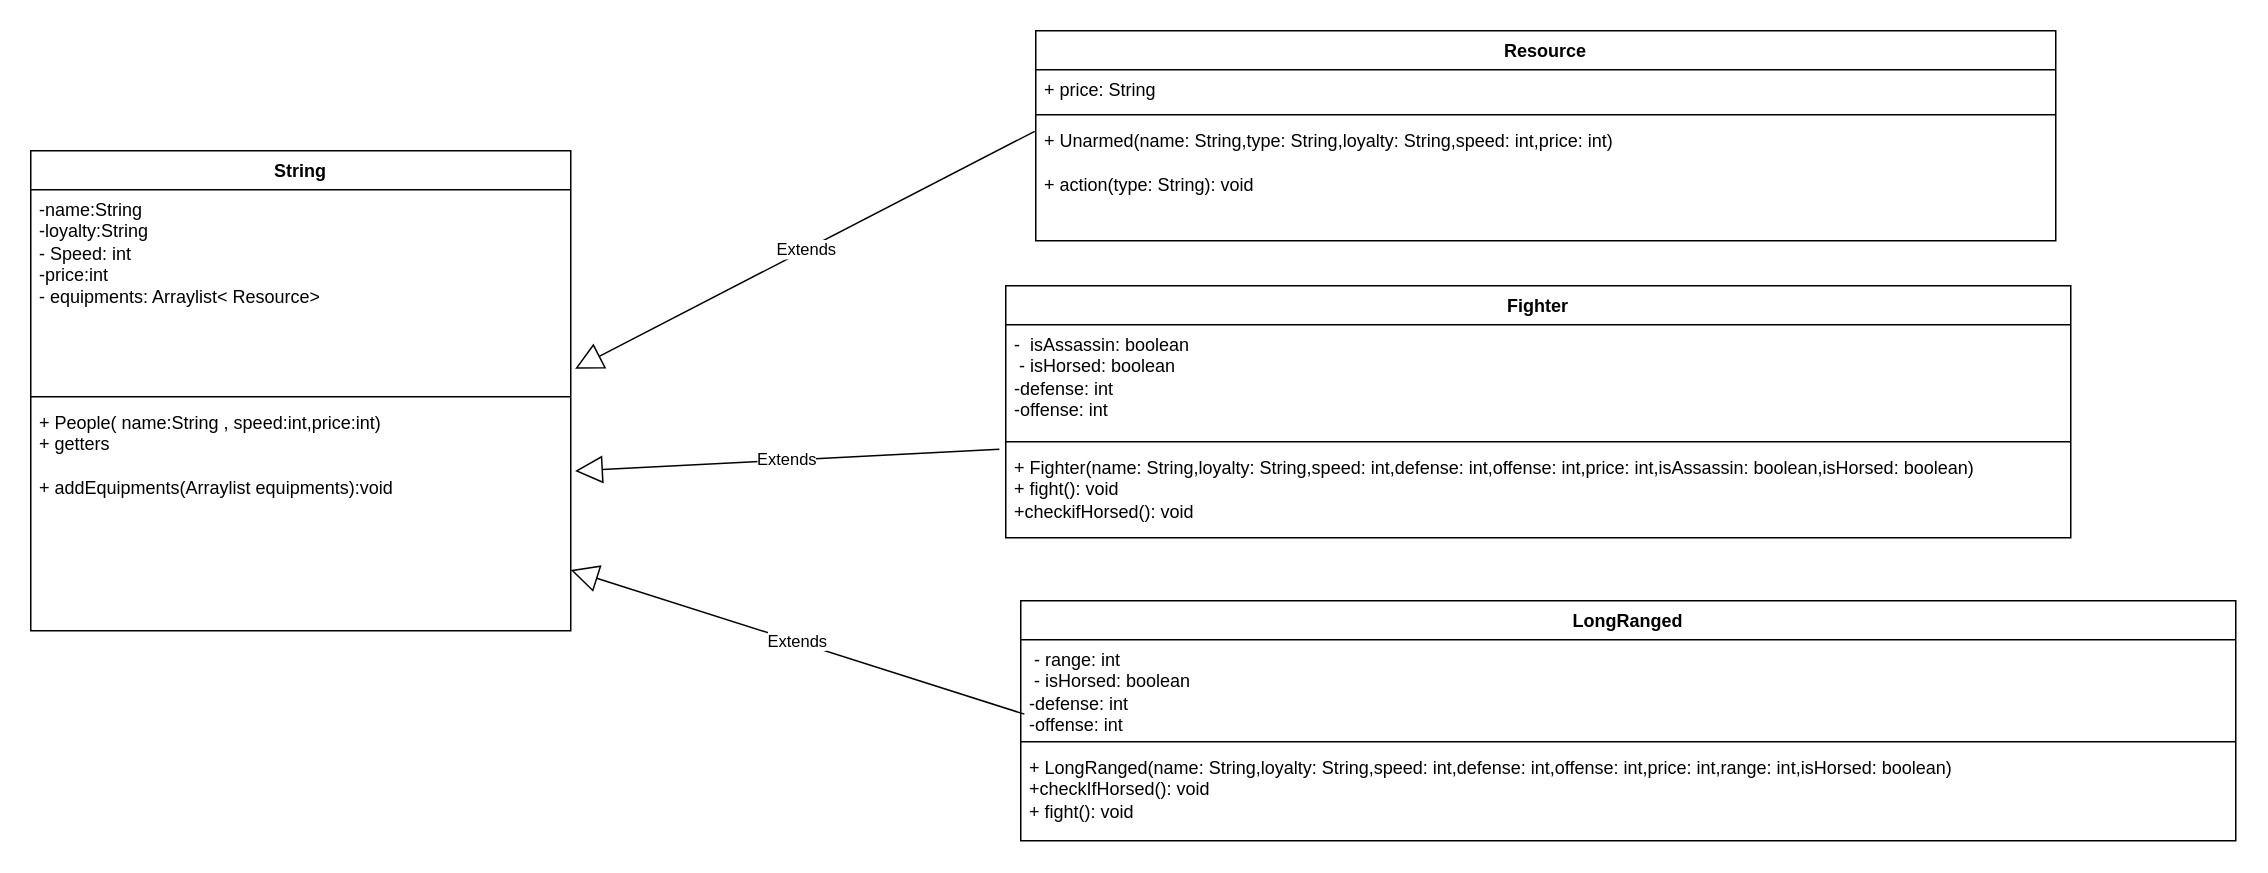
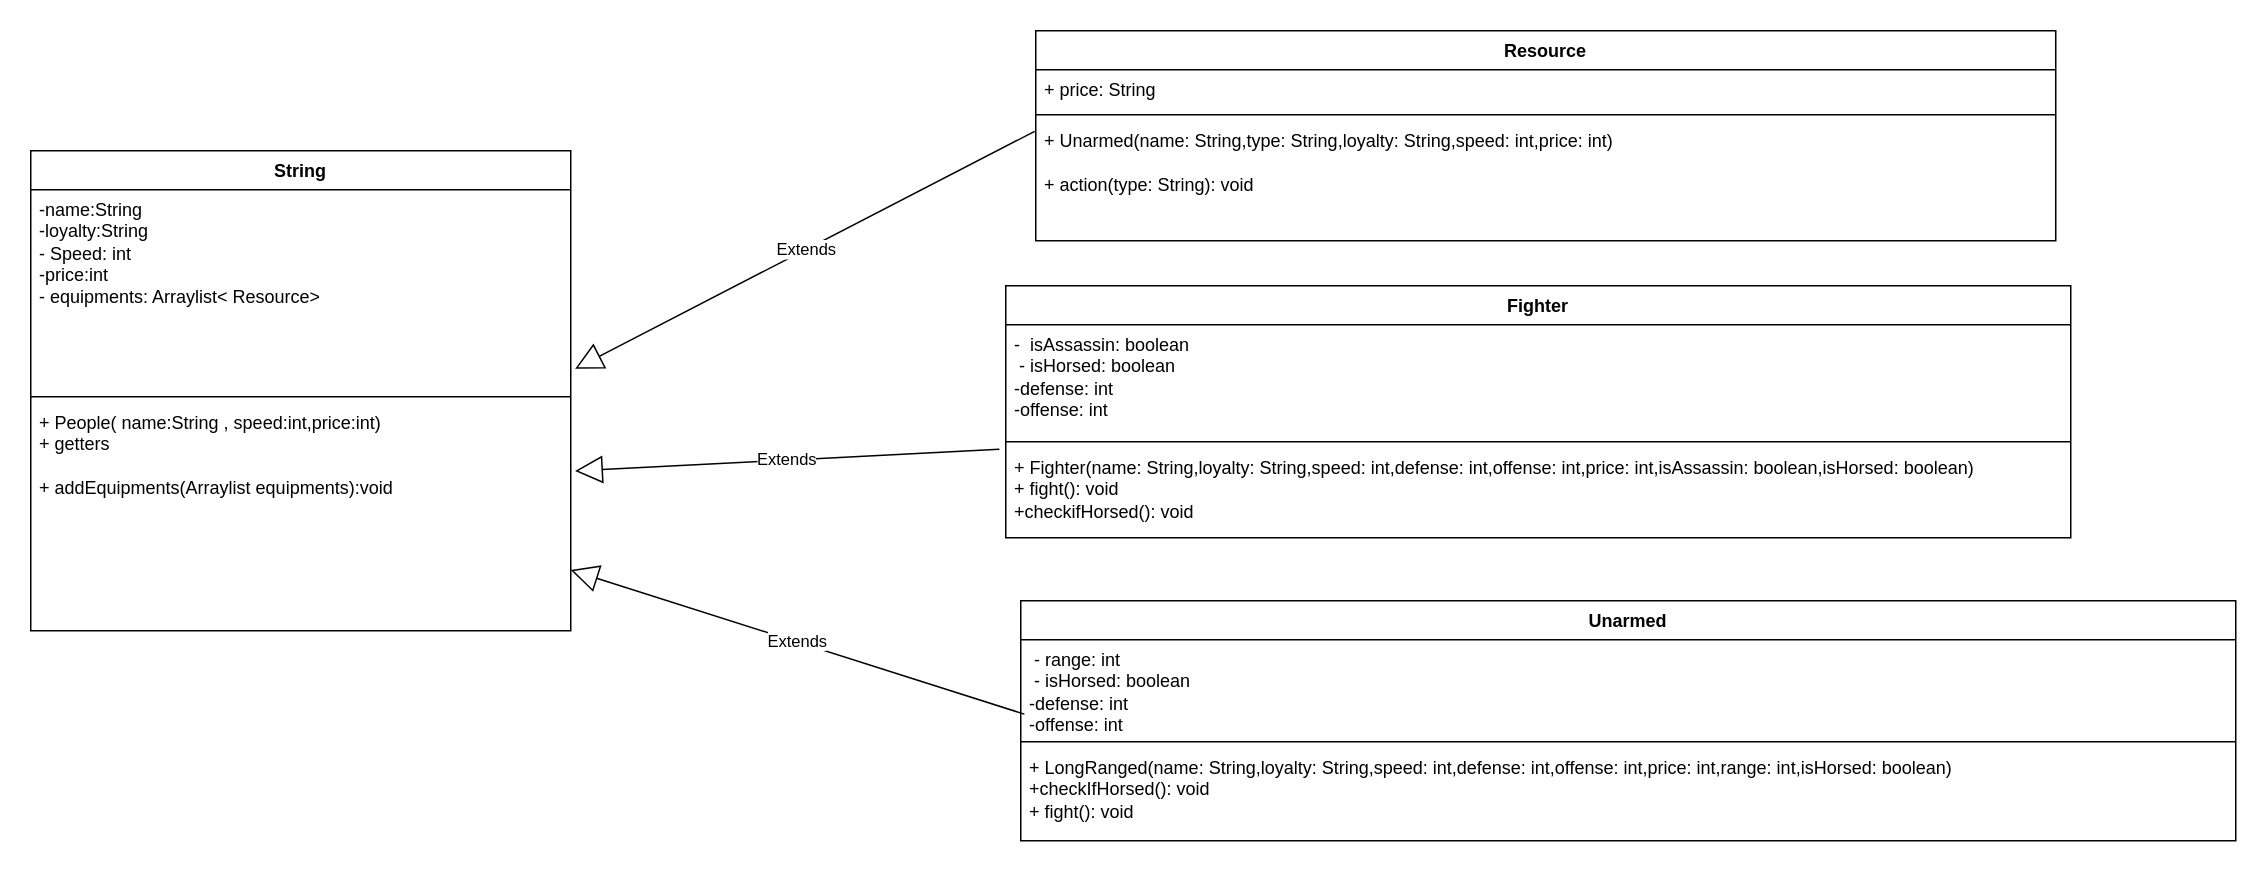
(1628, 622) -> (1628, 622)
